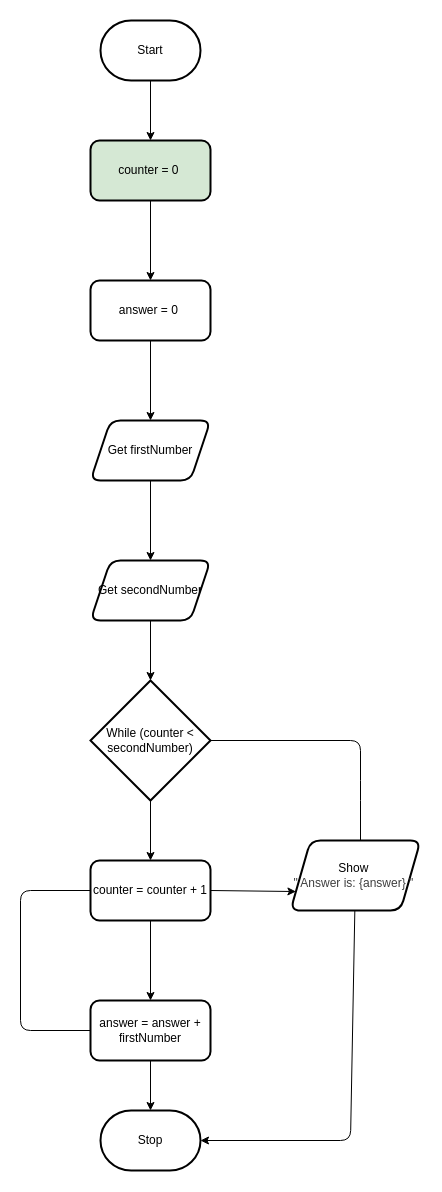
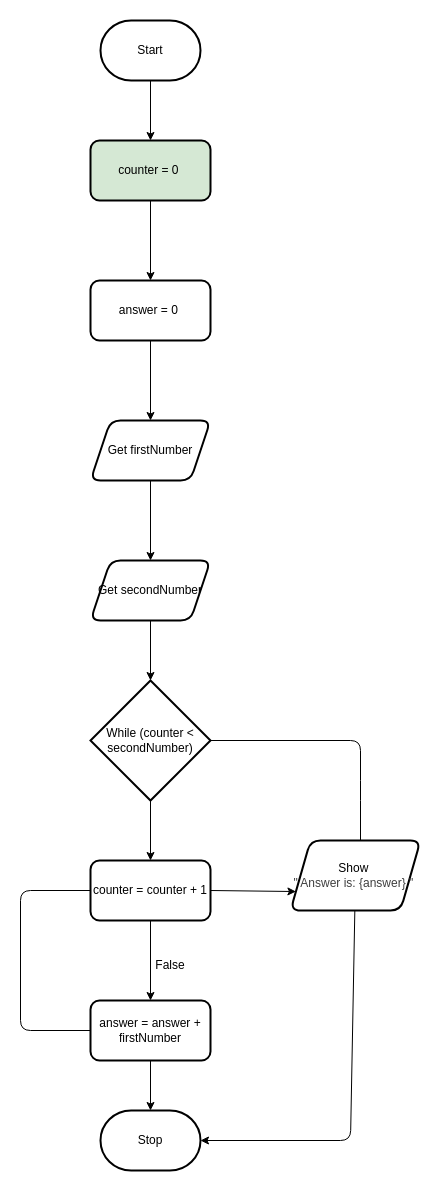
none -> (171, 966)
